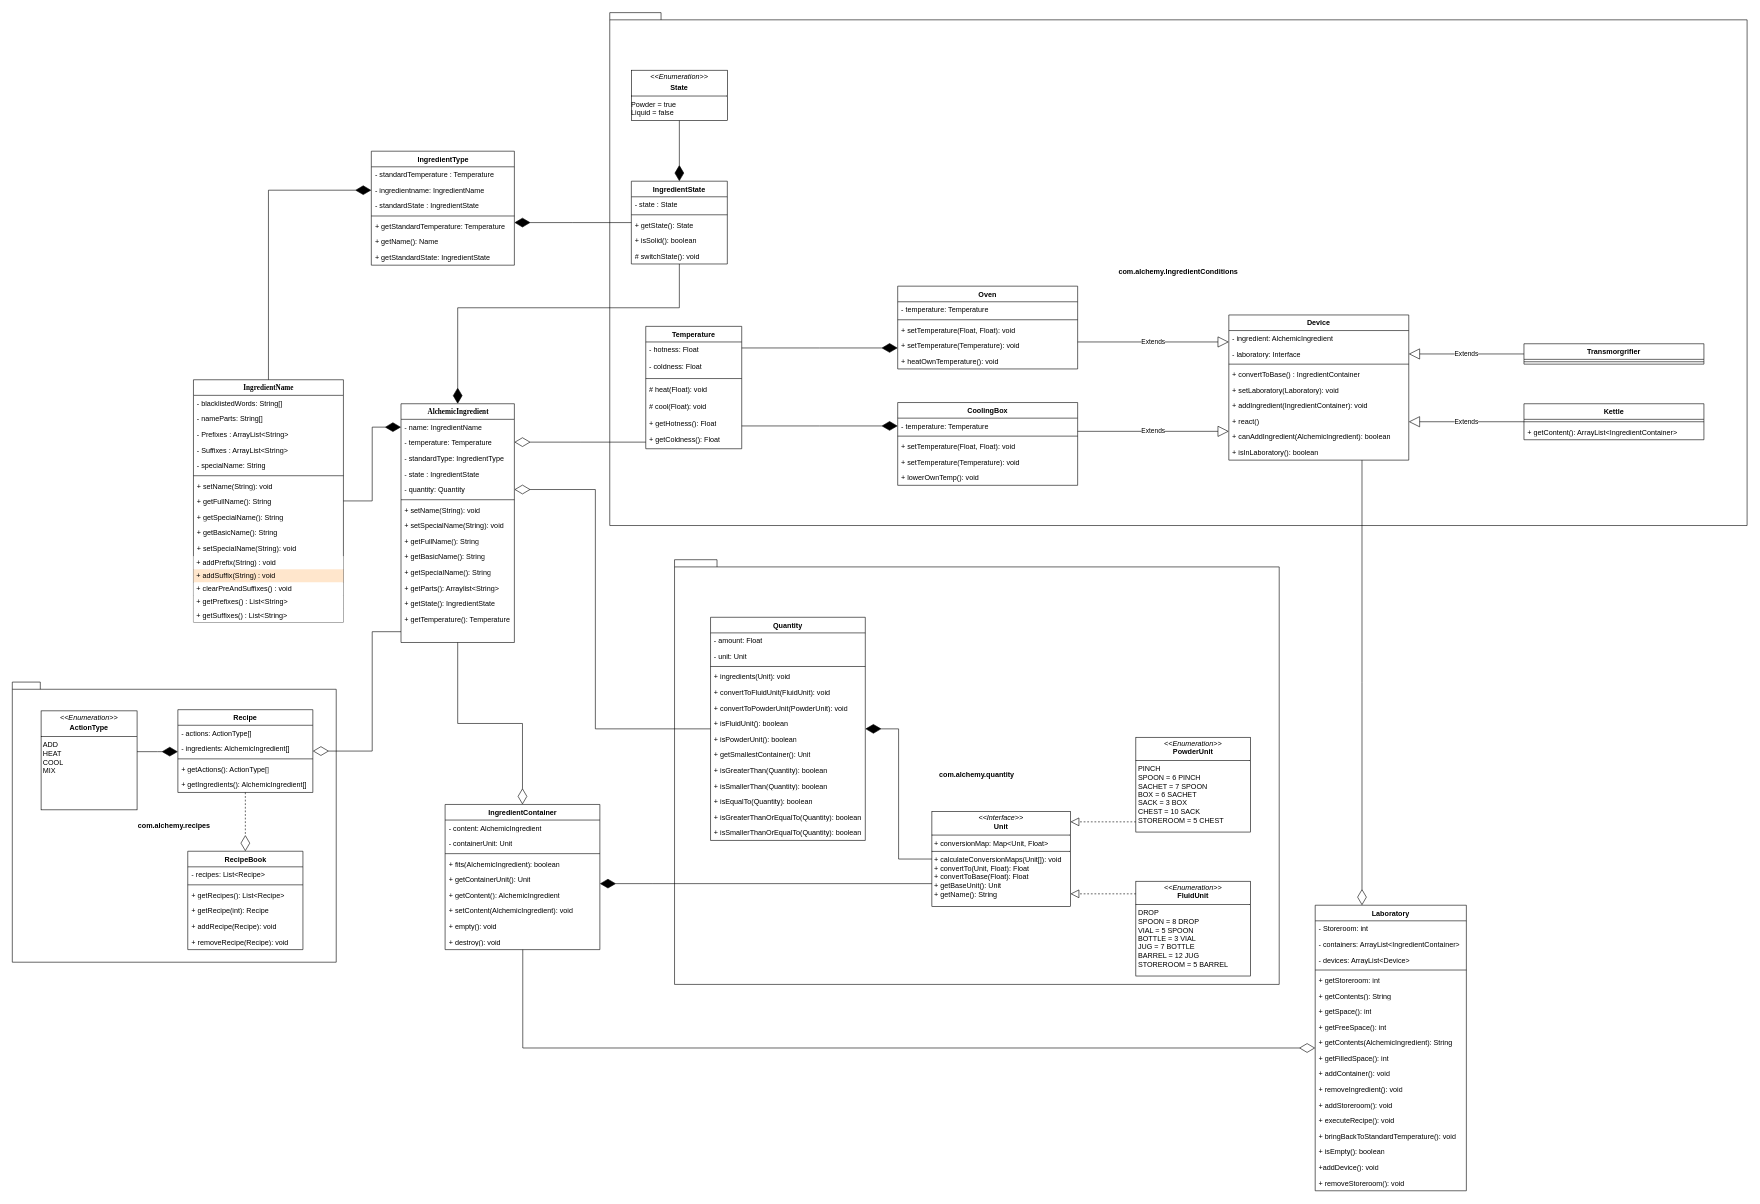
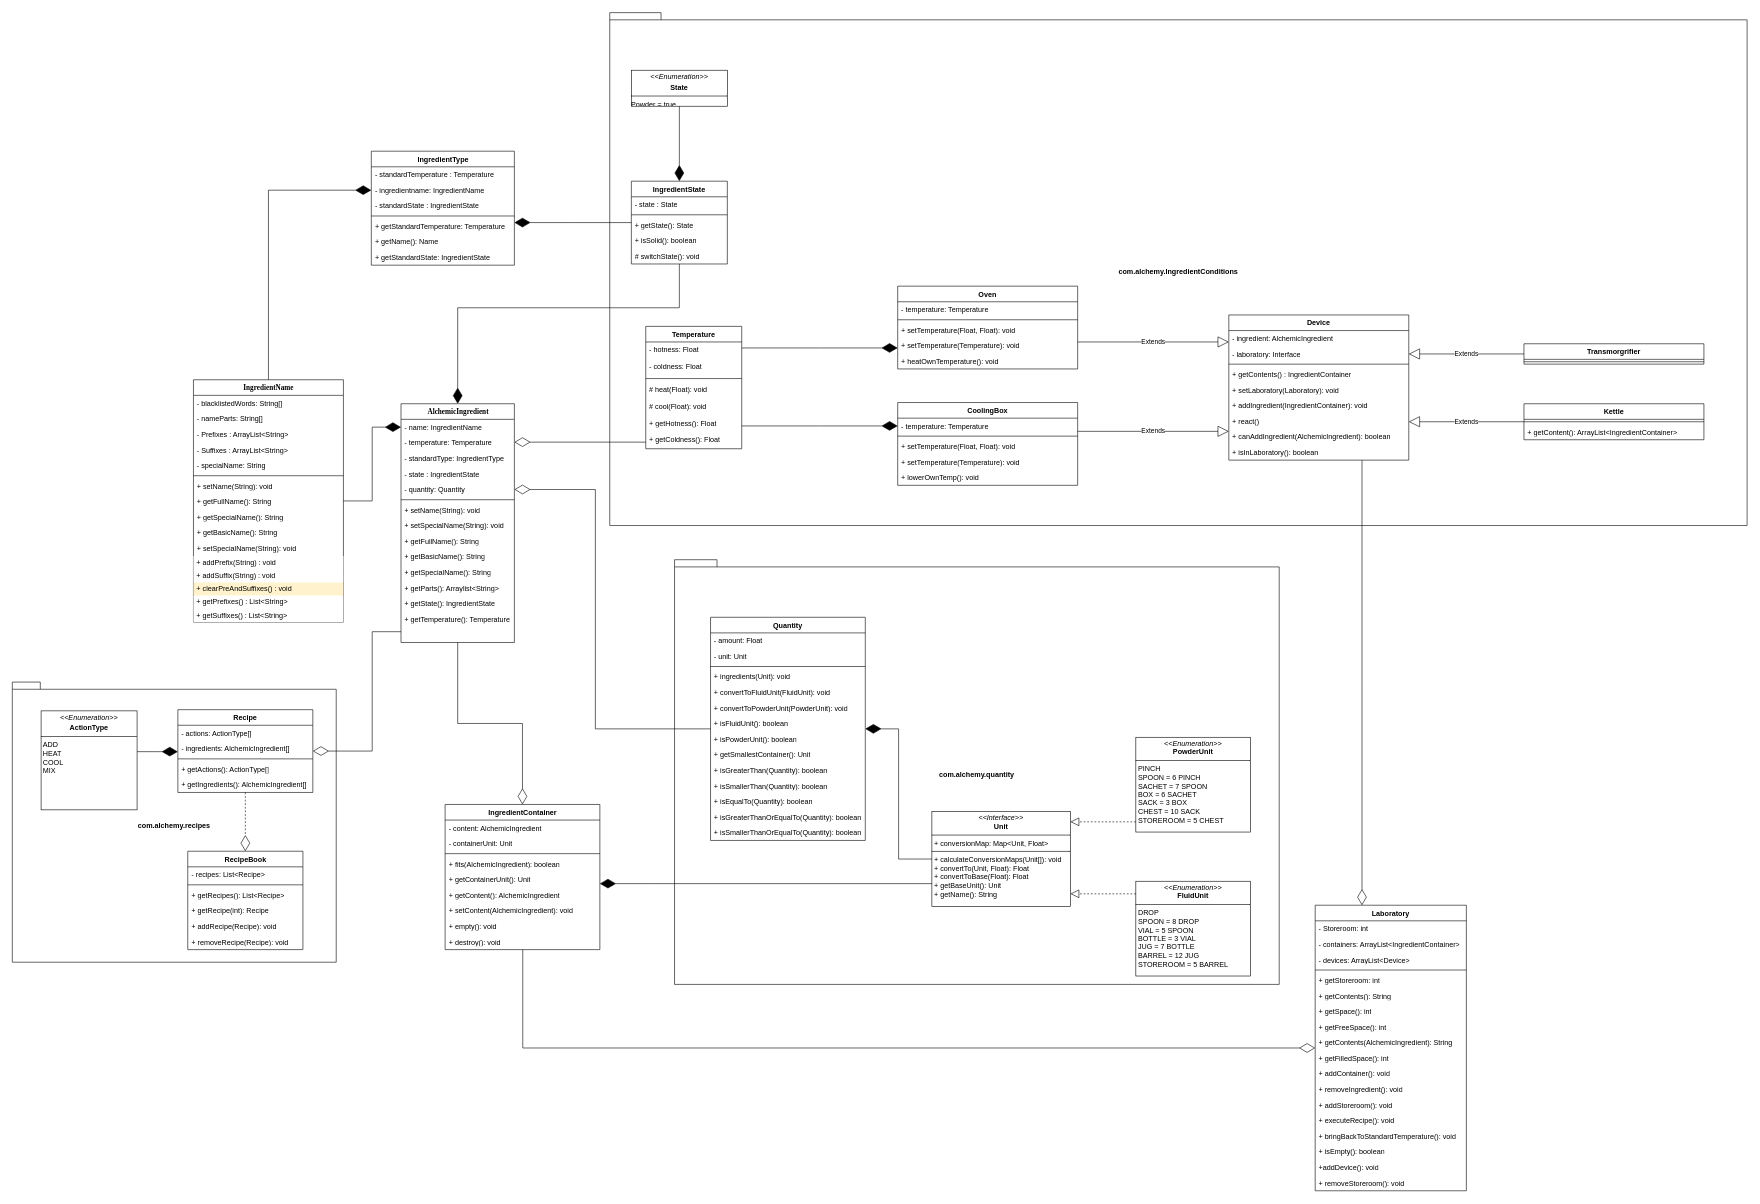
(680, 95) -> (680, 88)
(1306, 375) -> (1302, 375)
(269, 576) -> (269, 576)
(269, 589) -> (269, 589)
